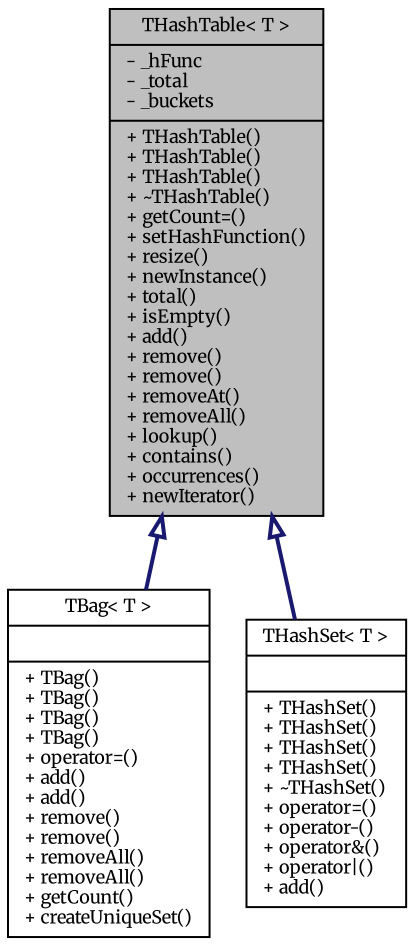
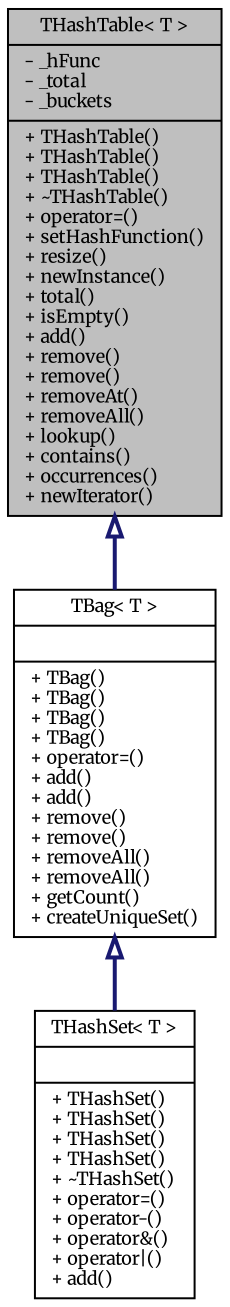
(187, 218) -> (82, 218)
(286, 578) -> (115, 984)
